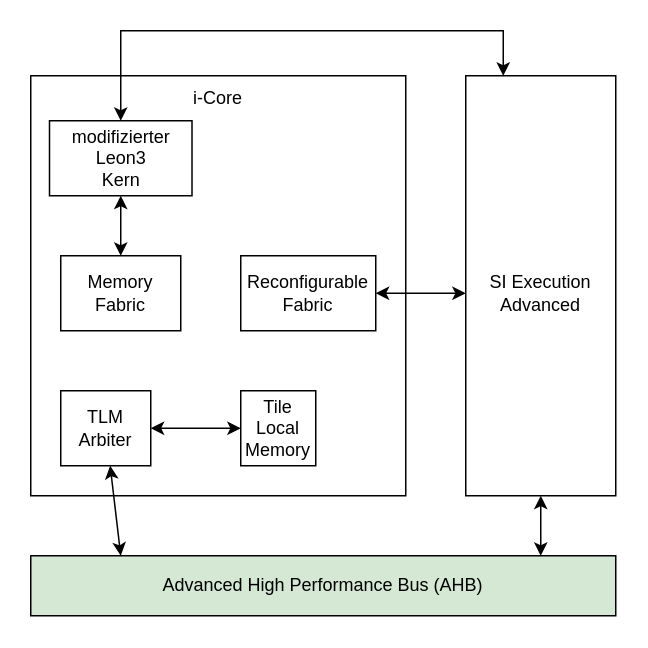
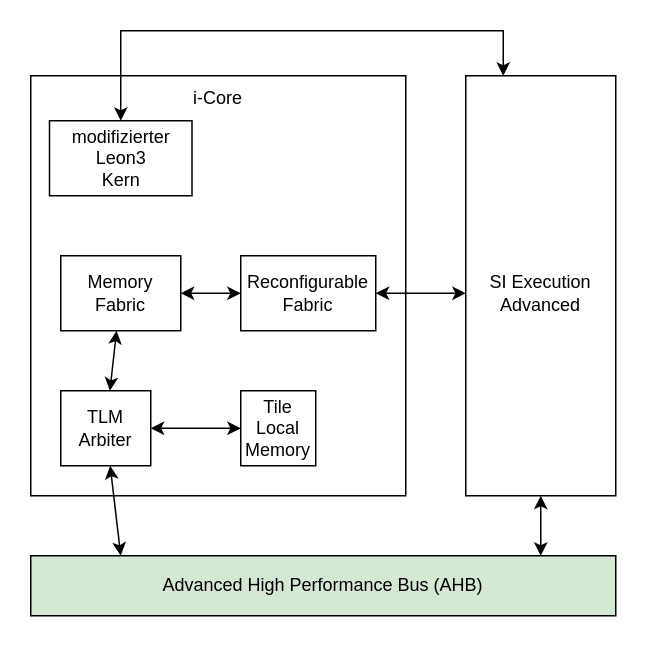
(121, 226) -> none
none -> (211, 293)
none -> (113, 360)
